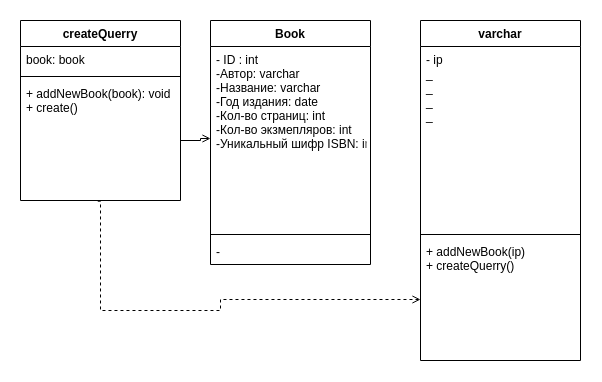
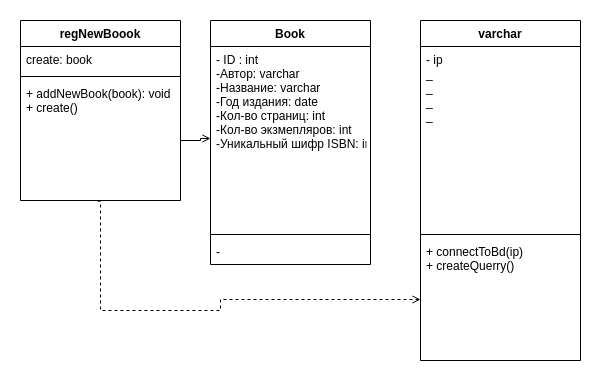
(100, 34) -> (100, 34)
(56, 60) -> (63, 60)
(477, 252) -> (480, 252)
